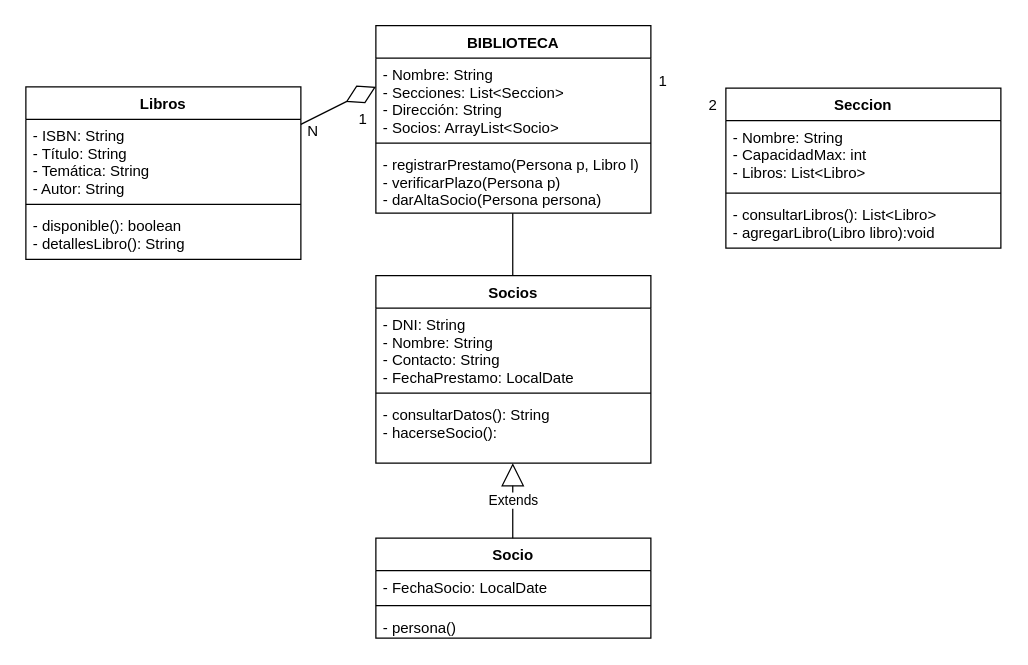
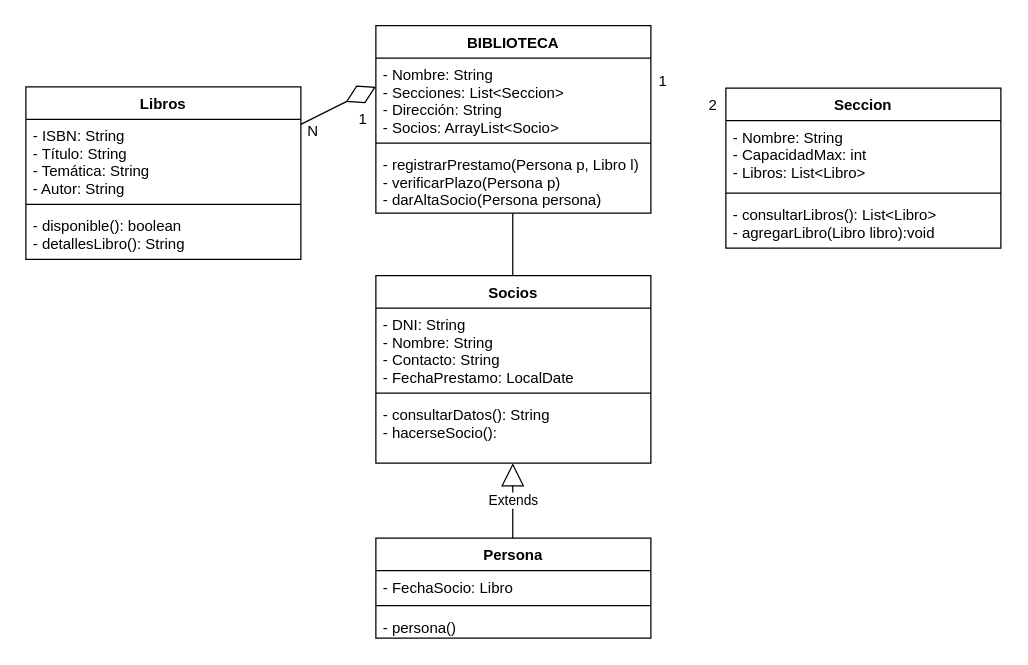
(513, 555) -> (513, 555)
(469, 588) -> (453, 588)
